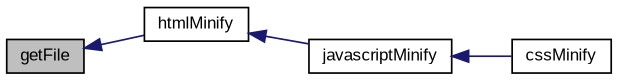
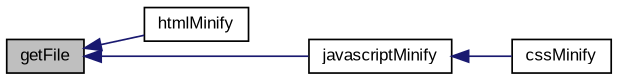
(287, 40) -> (205, 56)
